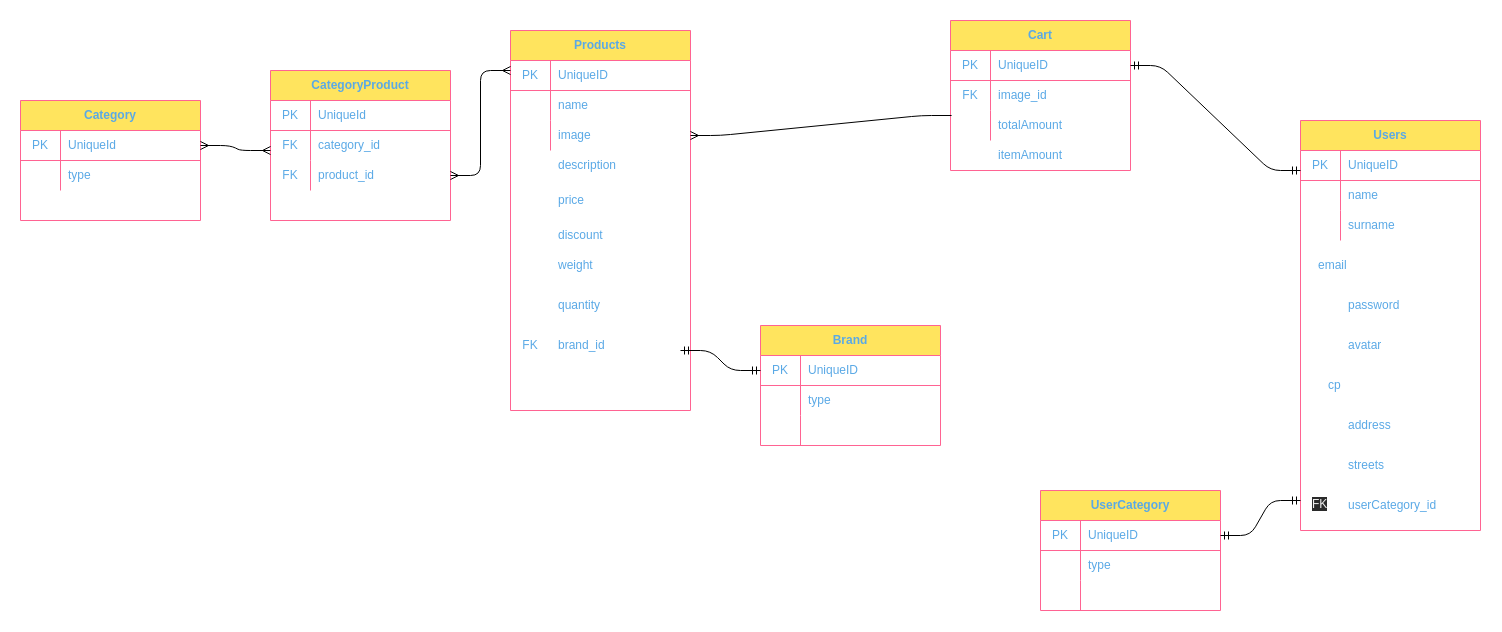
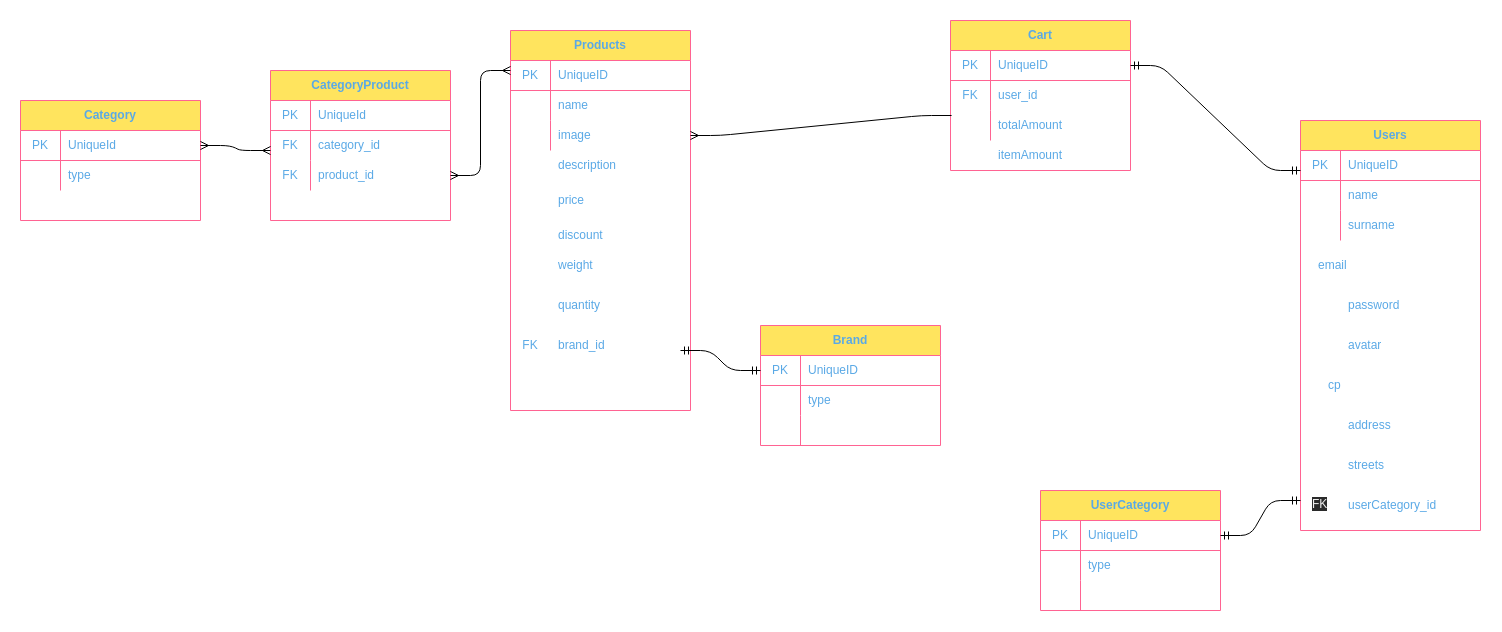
(1022, 96) -> (1020, 96)
